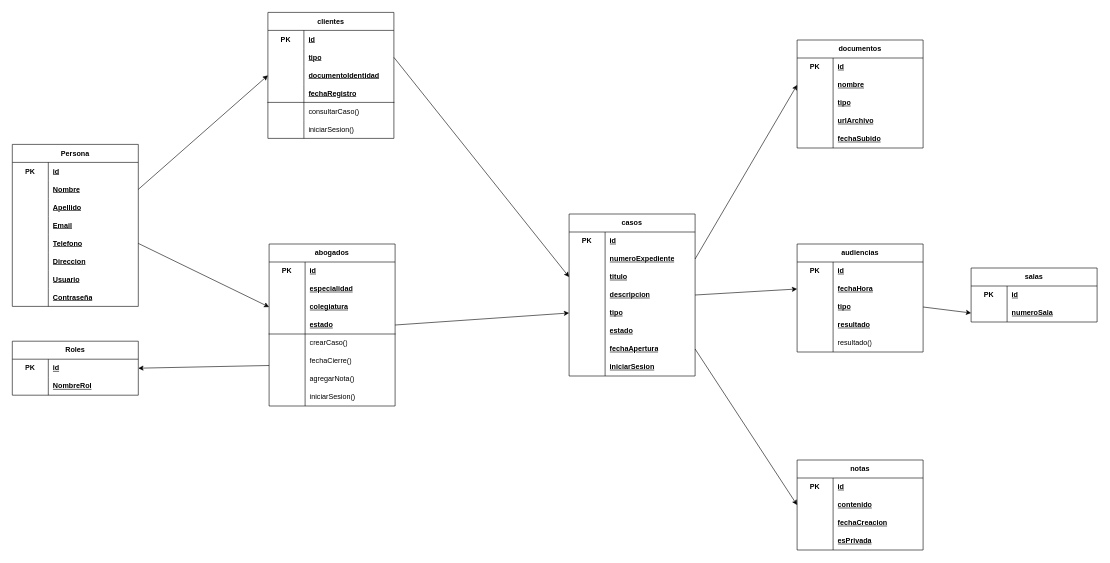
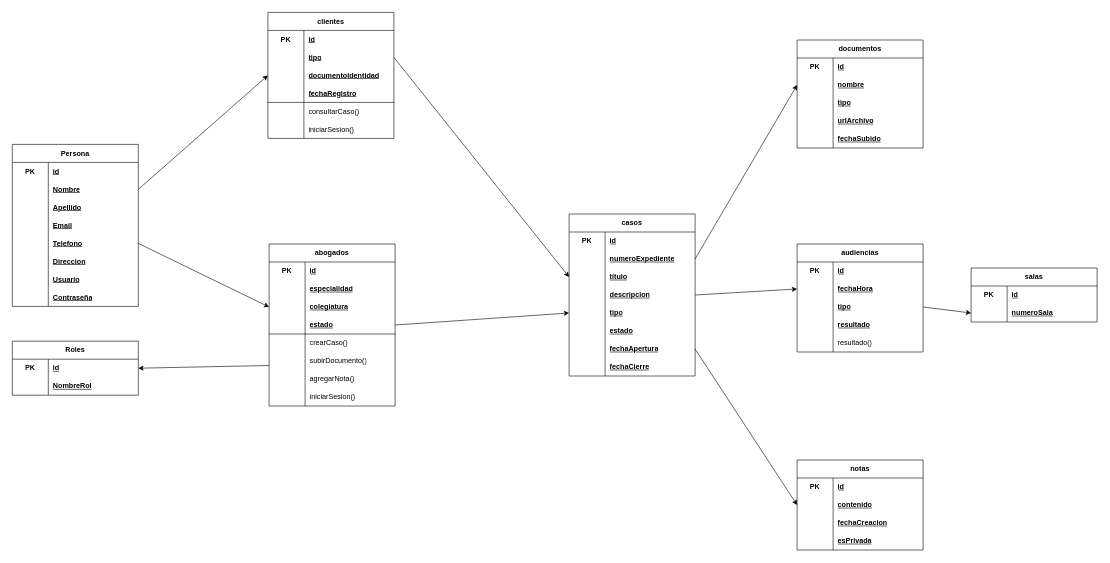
(335, 361) -> (341, 361)
(632, 367) -> (631, 367)
